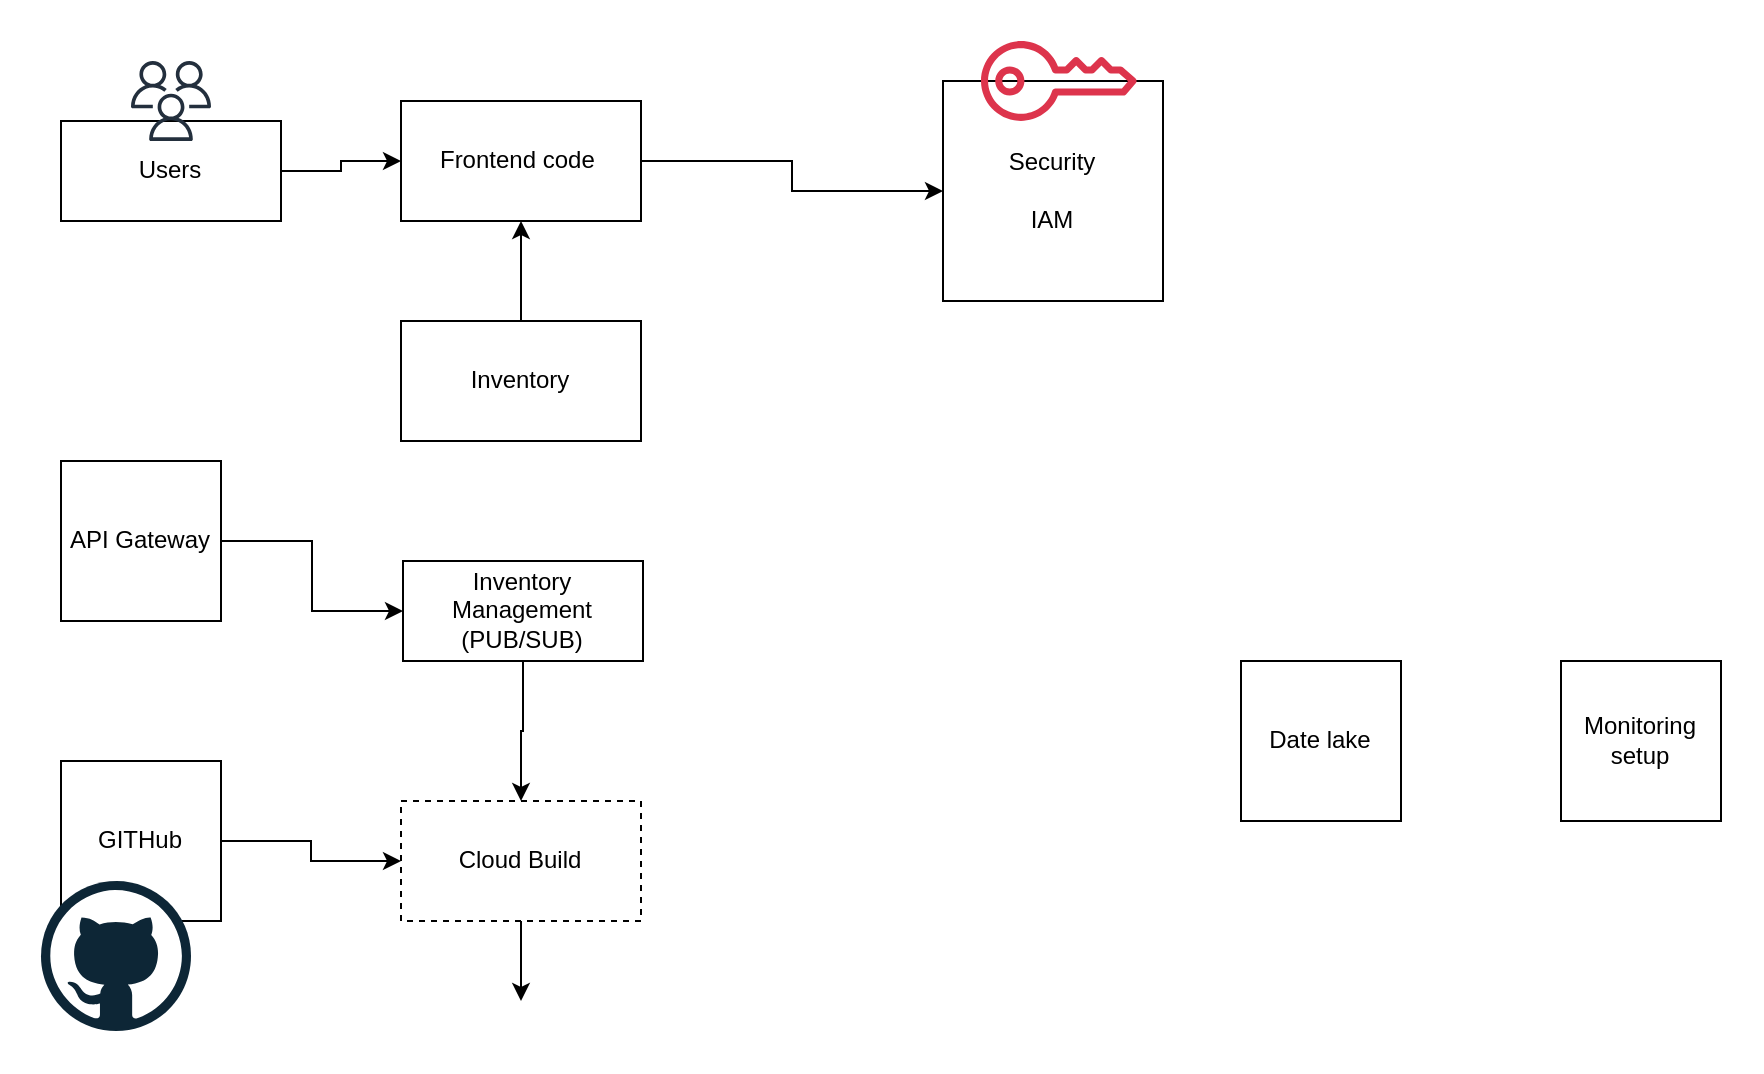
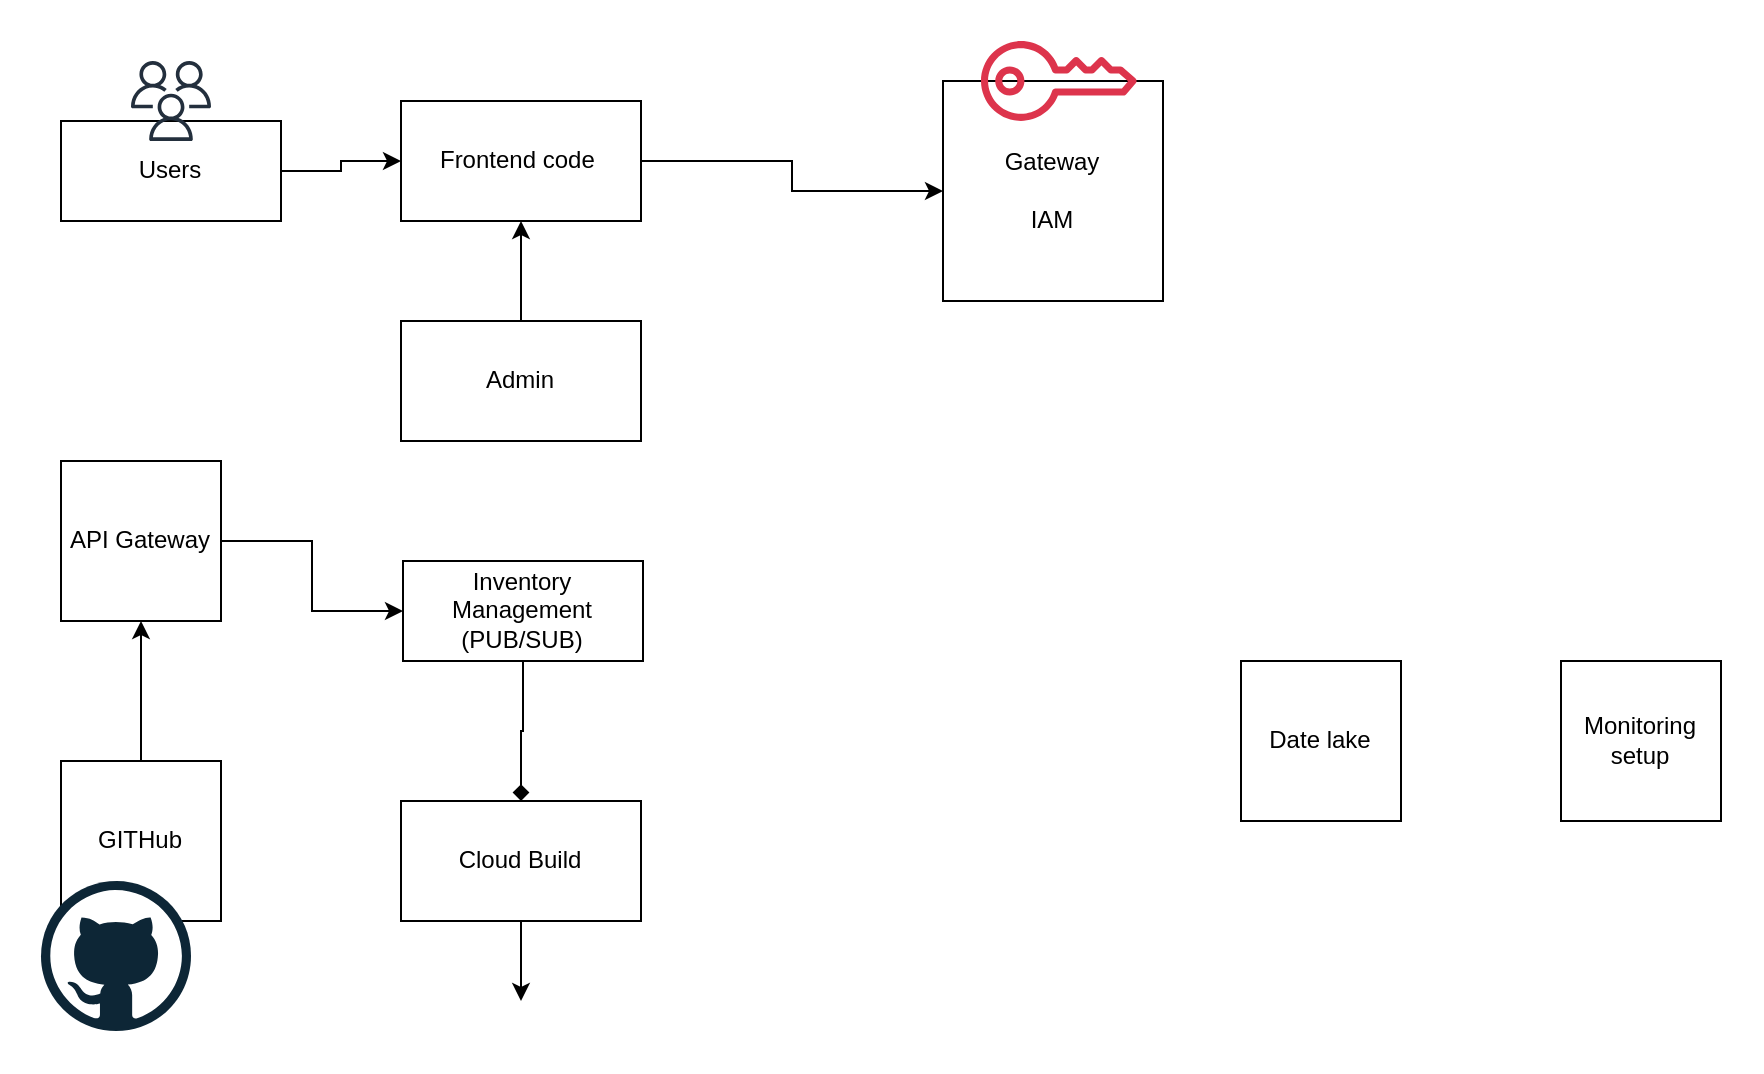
(1053, 191) -> (1053, 191)
(521, 381) -> (521, 381)
(521, 786) -> (521, 785)
(311, 844) -> (141, 698)
(521, 861) -> (521, 861)
